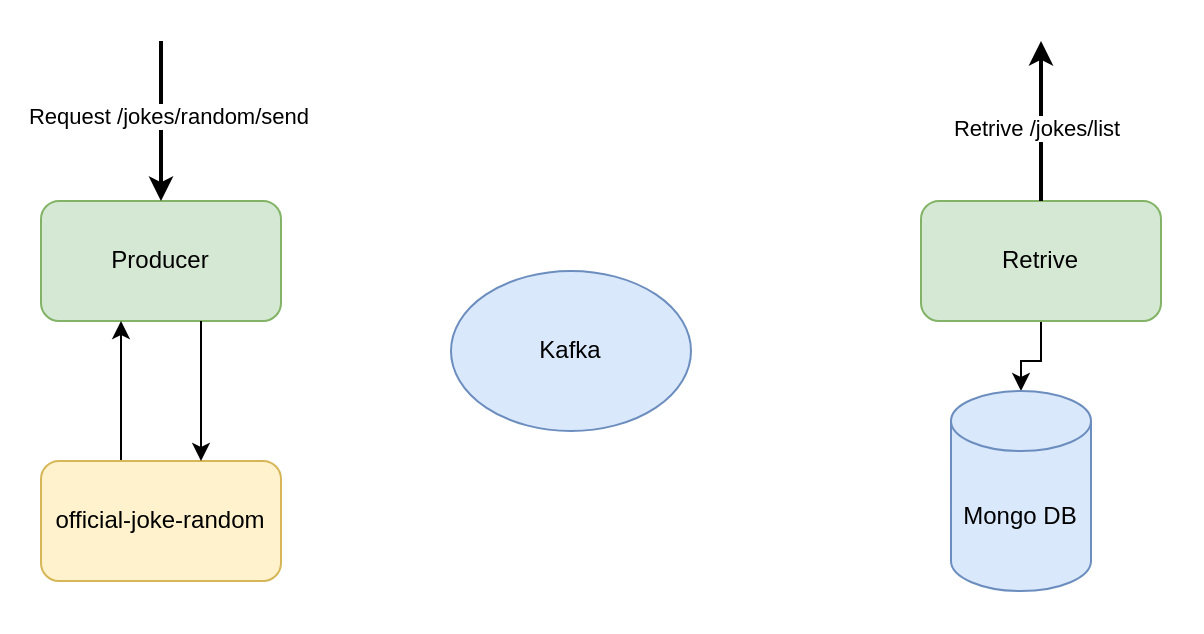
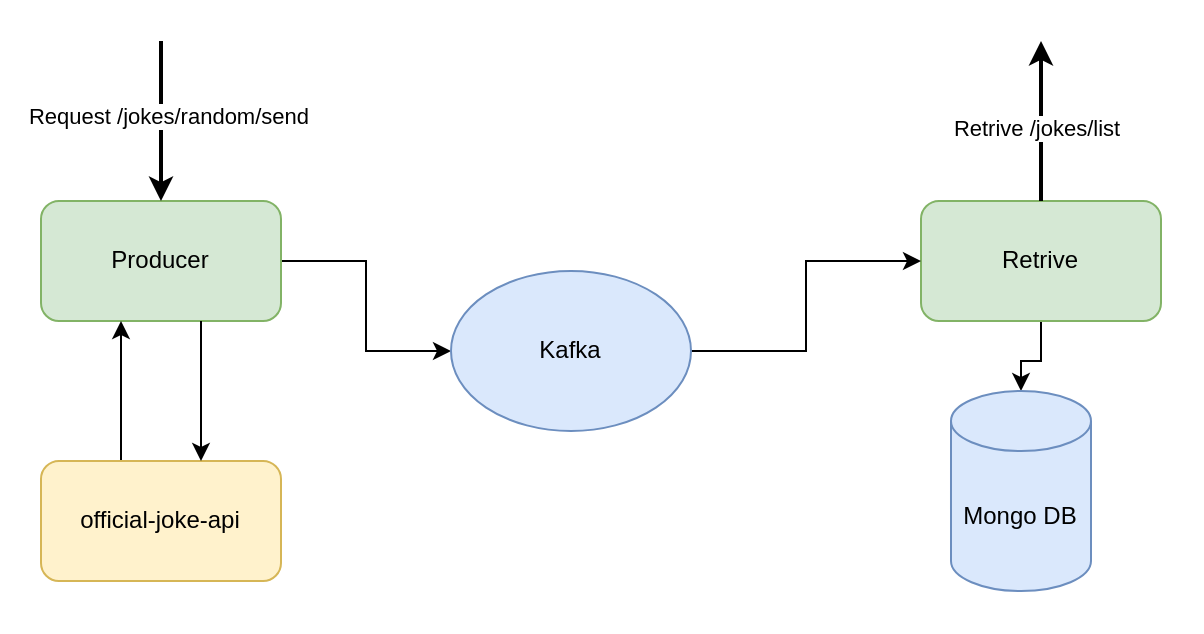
none -> (366, 299)
none -> (806, 313)
(161, 521) -> (161, 521)
